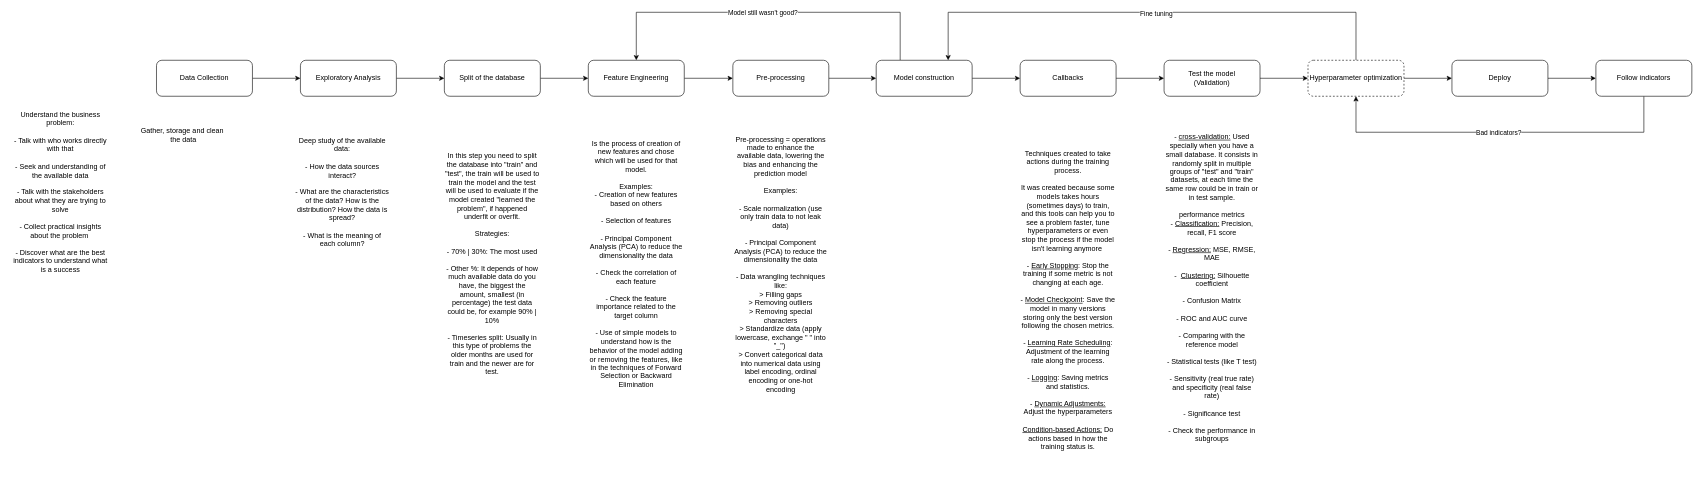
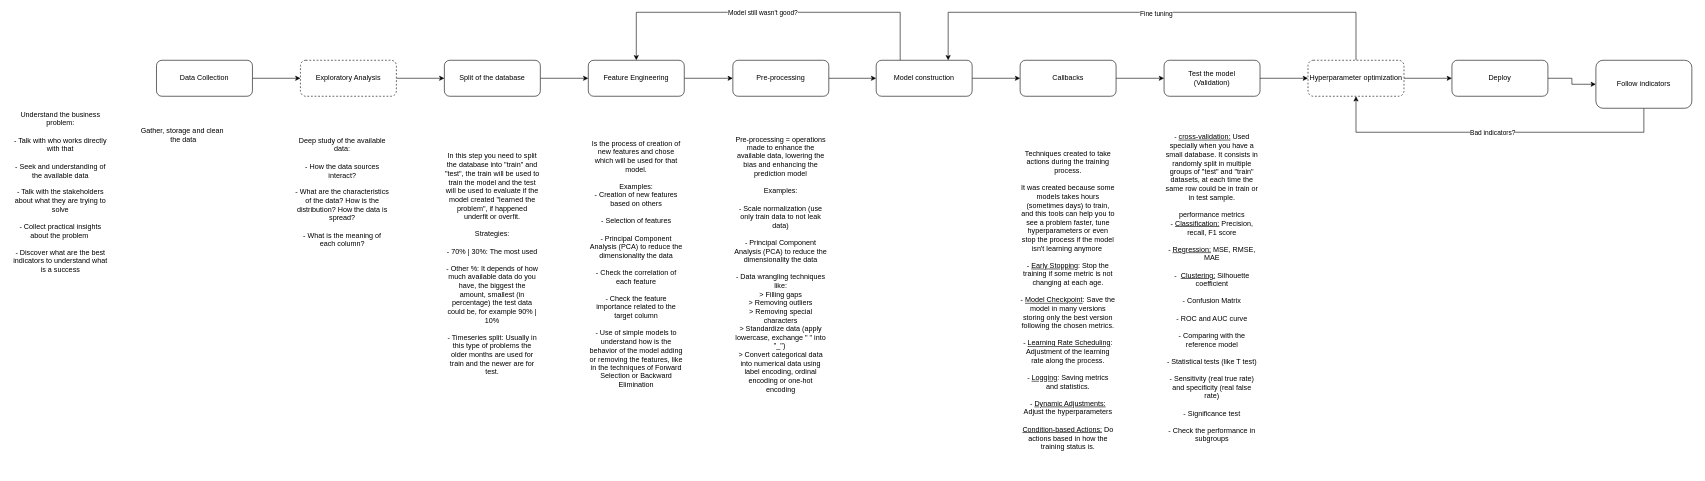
(348, 78) -> (348, 78)
(1644, 78) -> (1644, 84)
